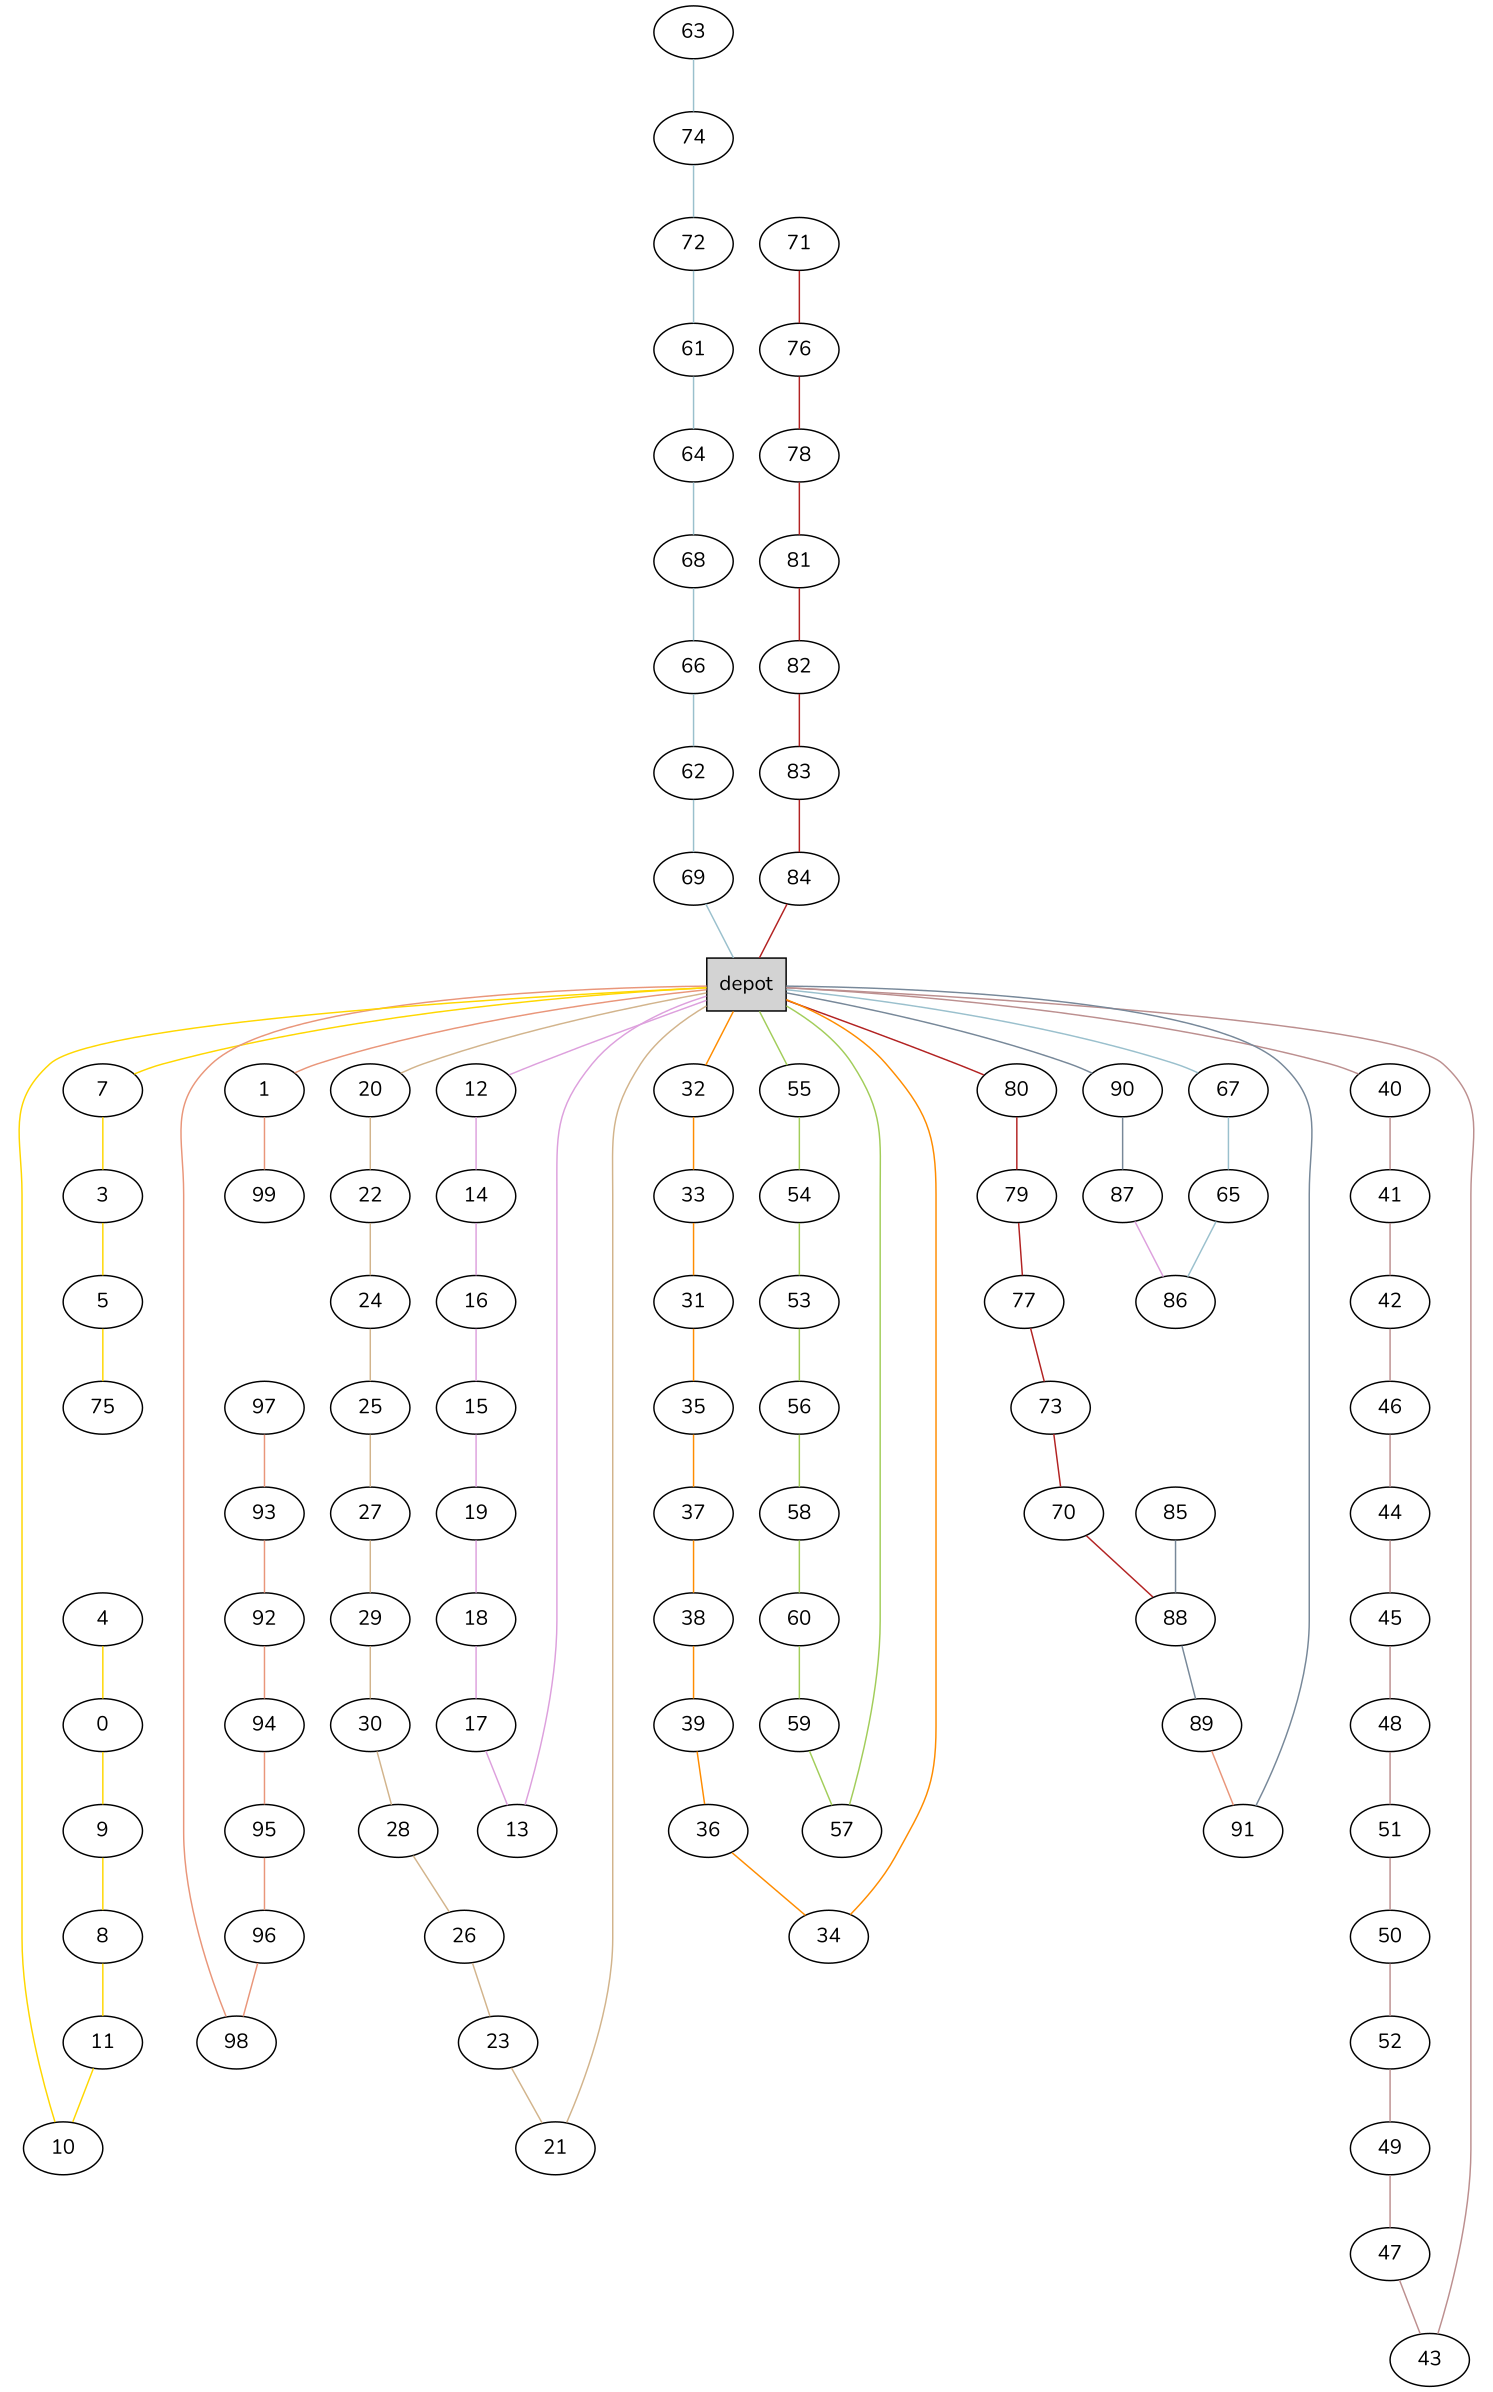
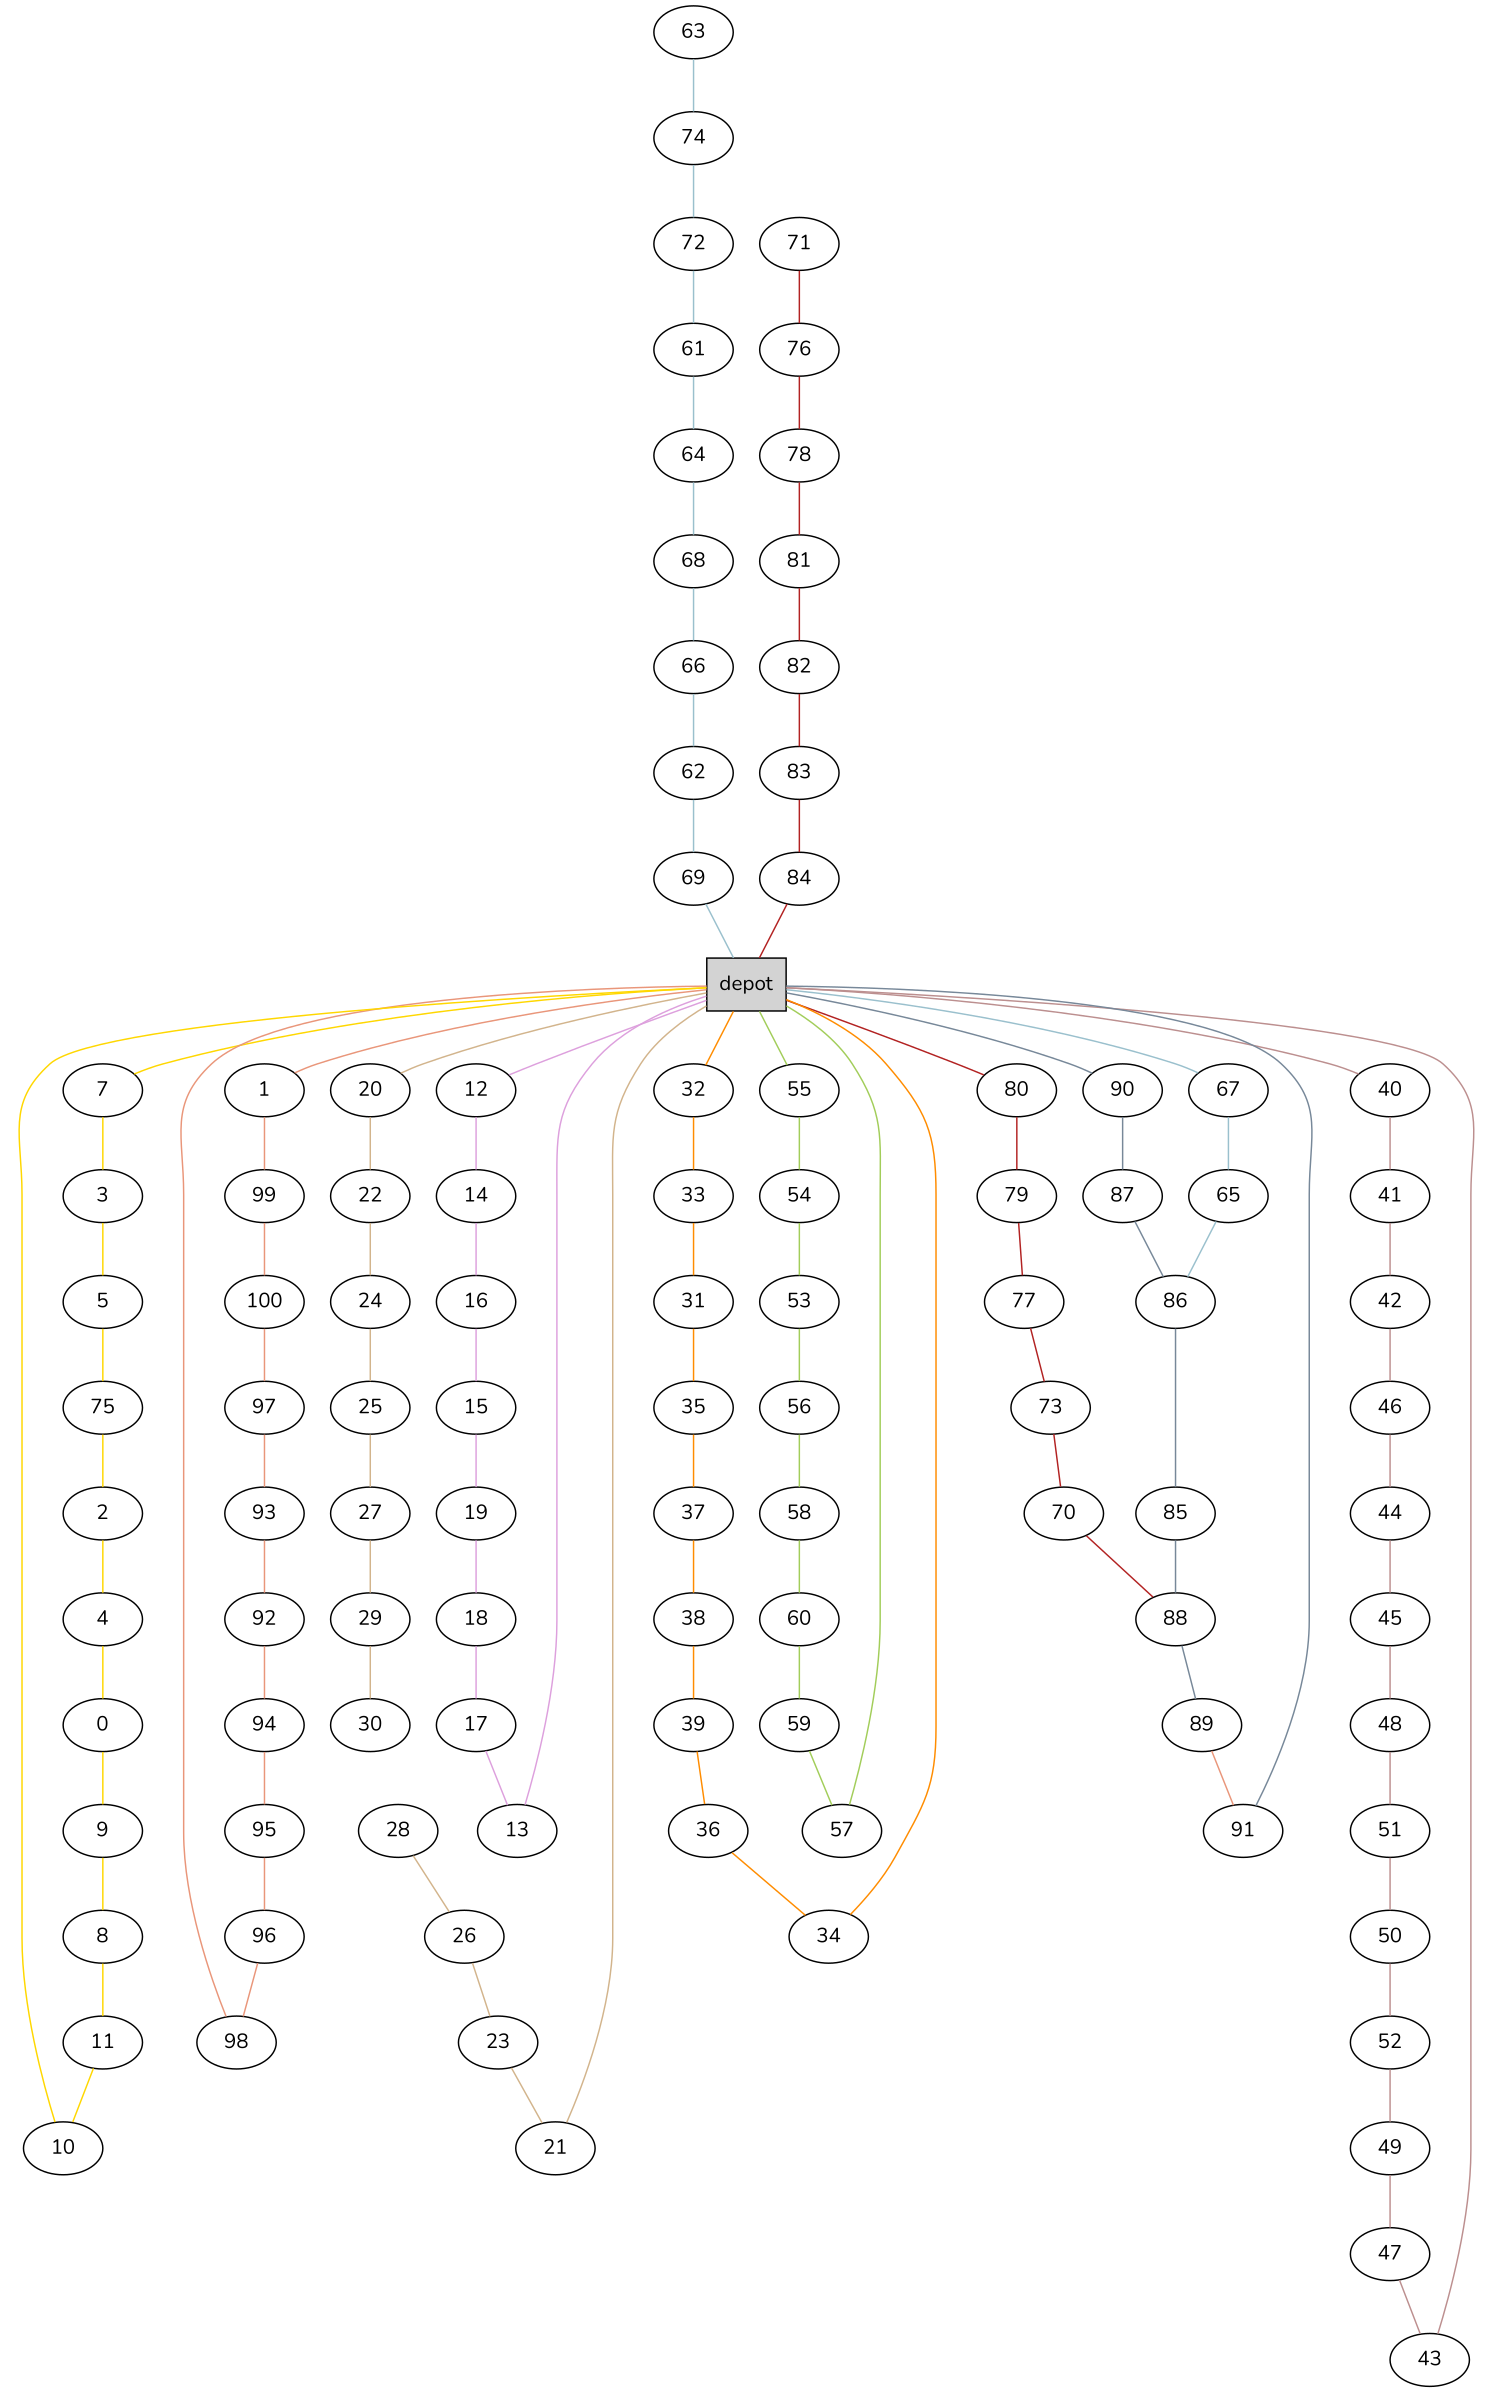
(1149, 1249) -> (1149, 1249)
none -> (264, 1302)
none -> (1176, 1408)
none -> (103, 1514)
(384, 1778) -> none
